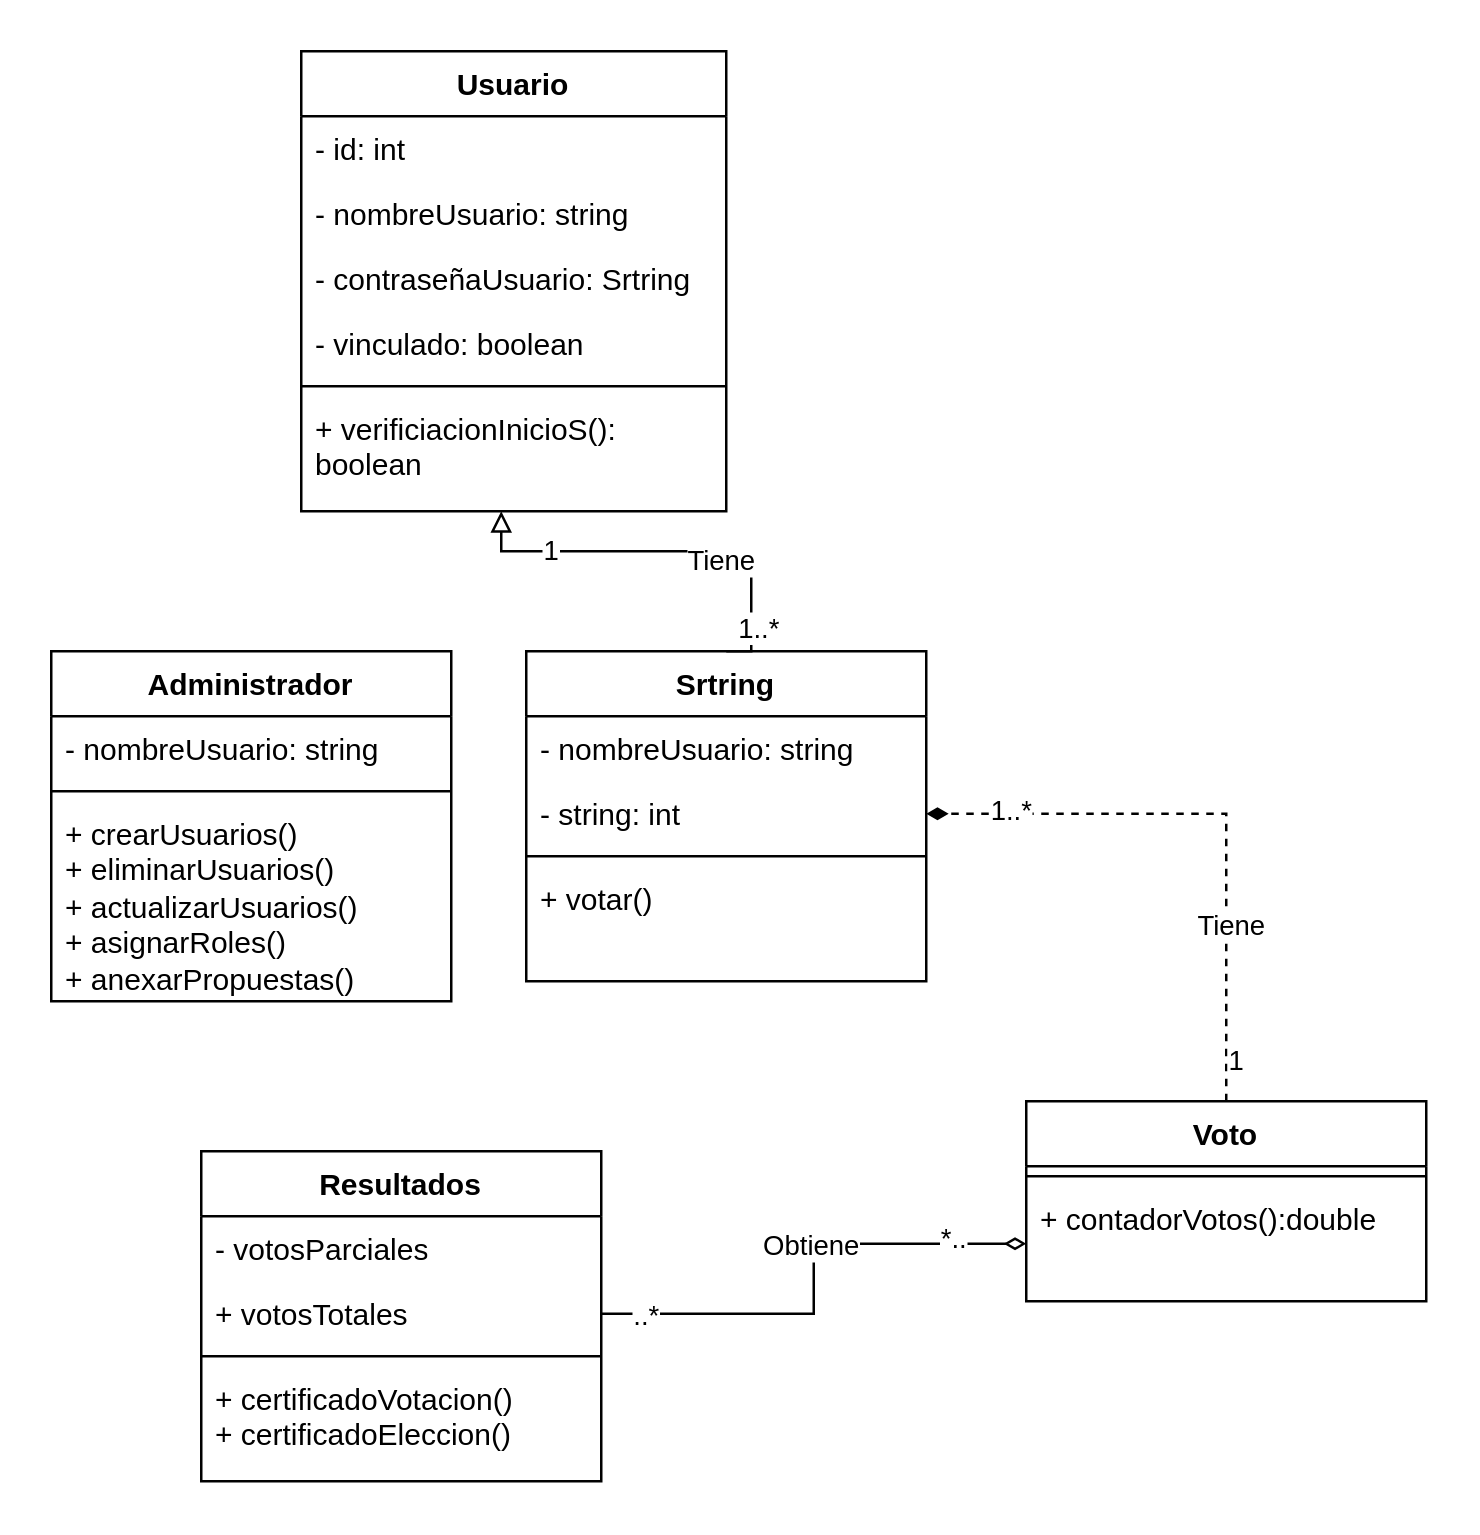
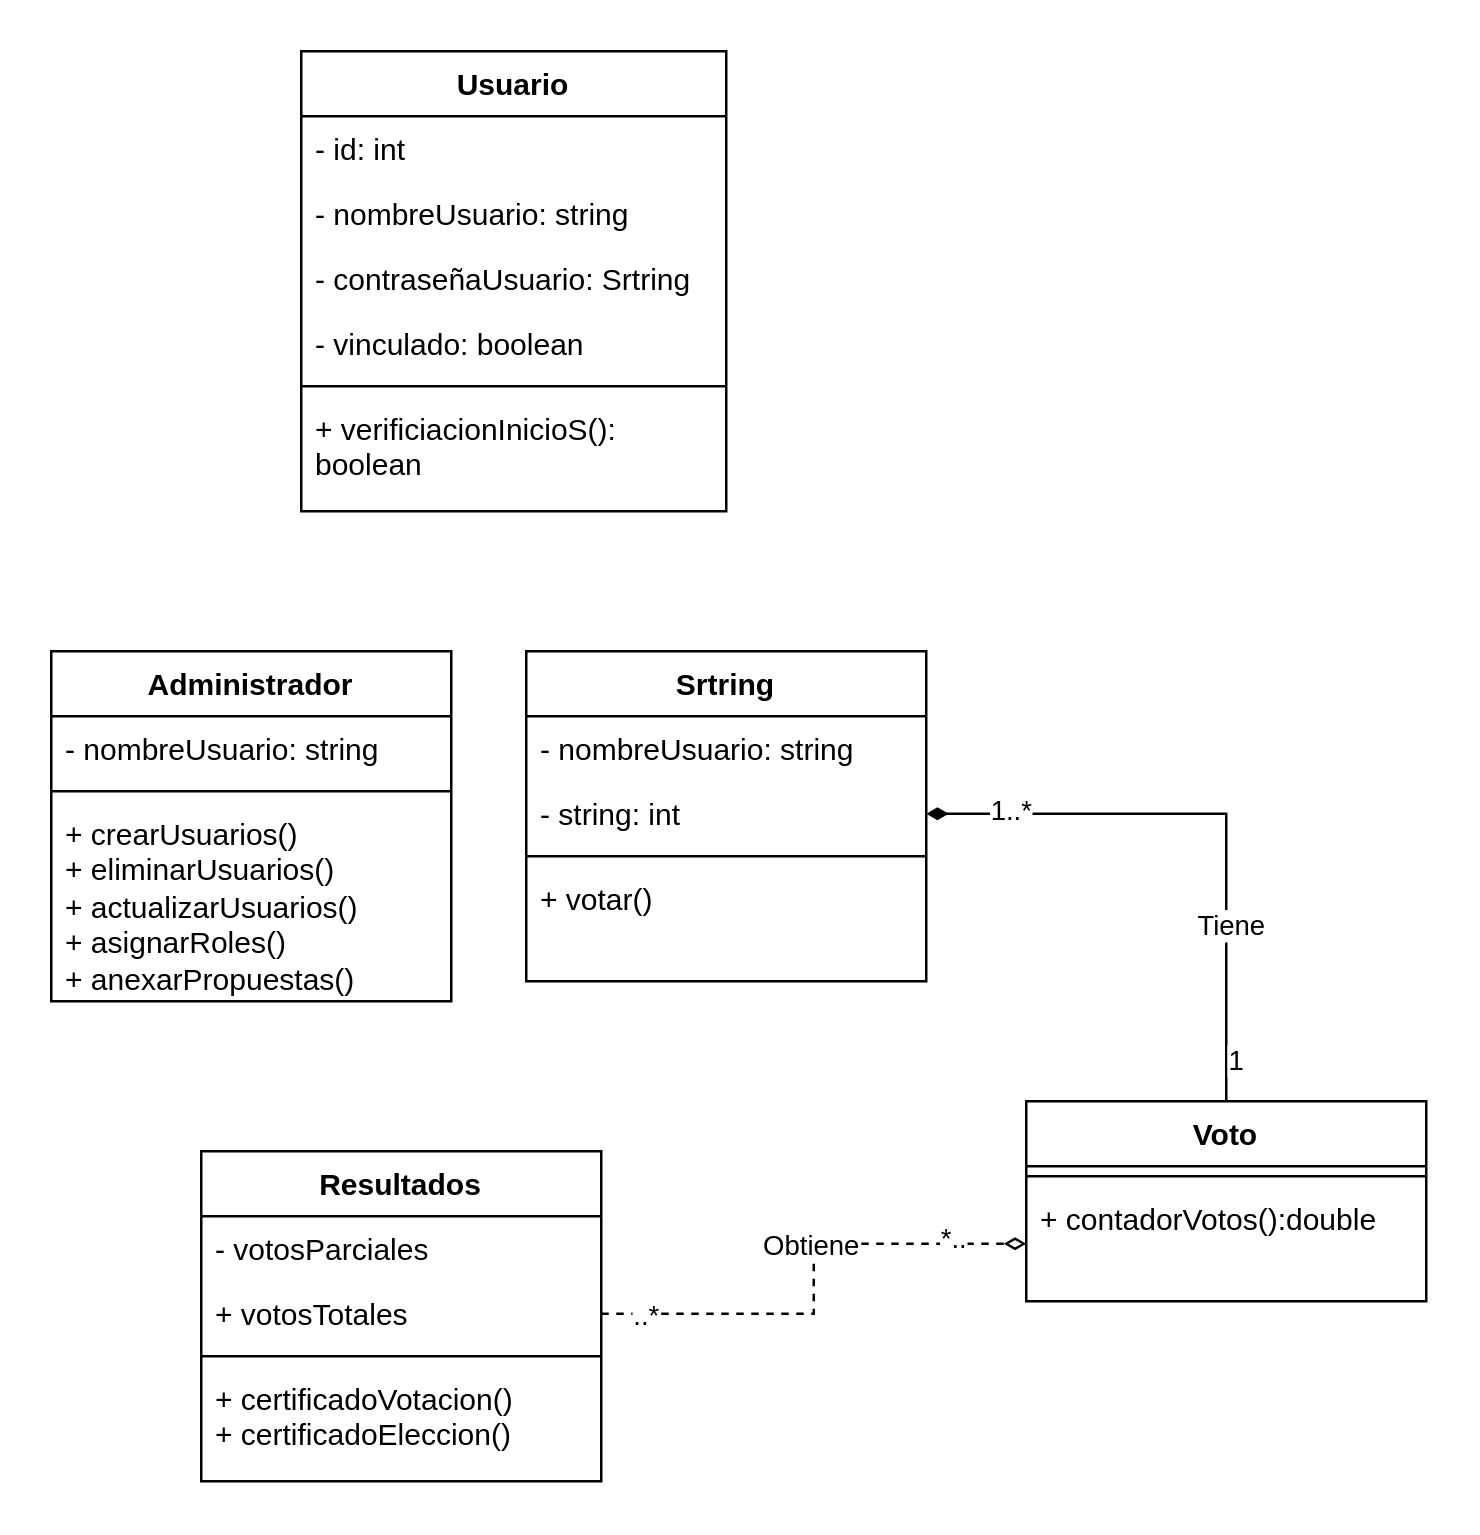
(596, 551) -> none
(1177, 814) -> (1177, 814)
(763, 1314) -> (763, 1314)
